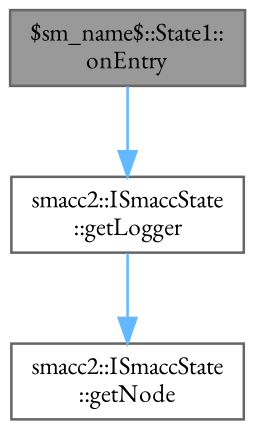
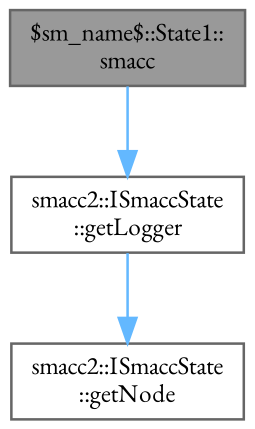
(128, 48) -> (128, 48)
